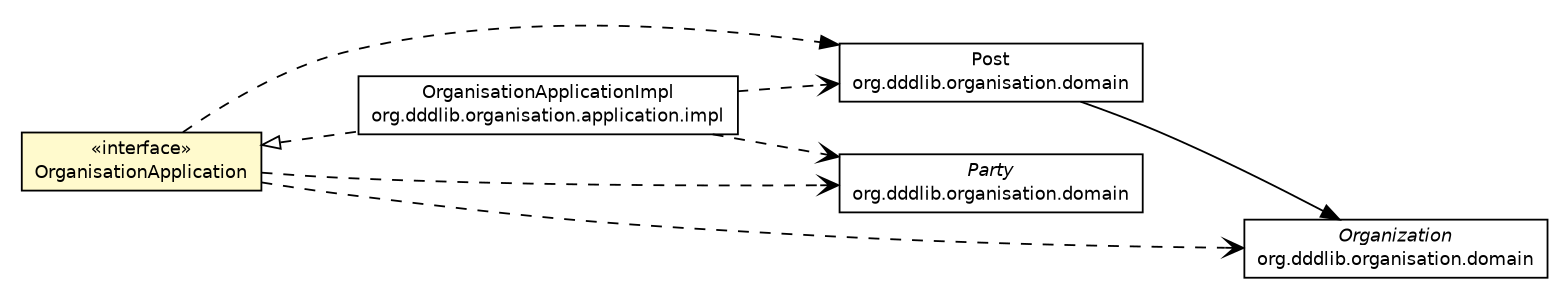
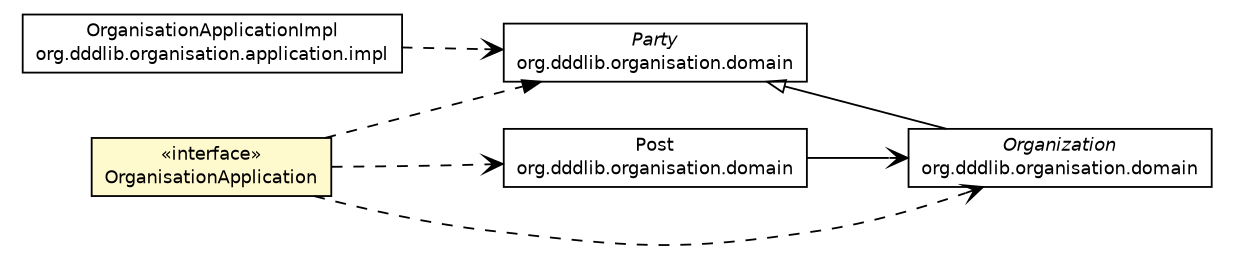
(491, 30) -> (408, 166)
(779, 88) -> none
none -> (866, 108)
(319, 137) -> none
(1204, 152) -> (847, 158)
(540, 184) -> (424, 112)
